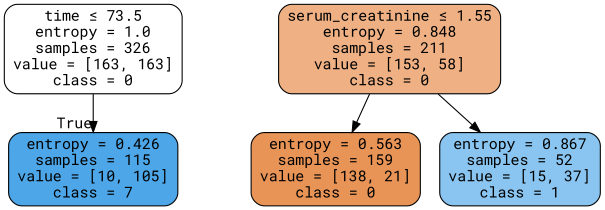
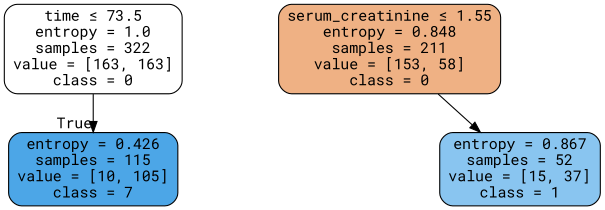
(93, 48) -> (93, 48)
(336, 169) -> none
